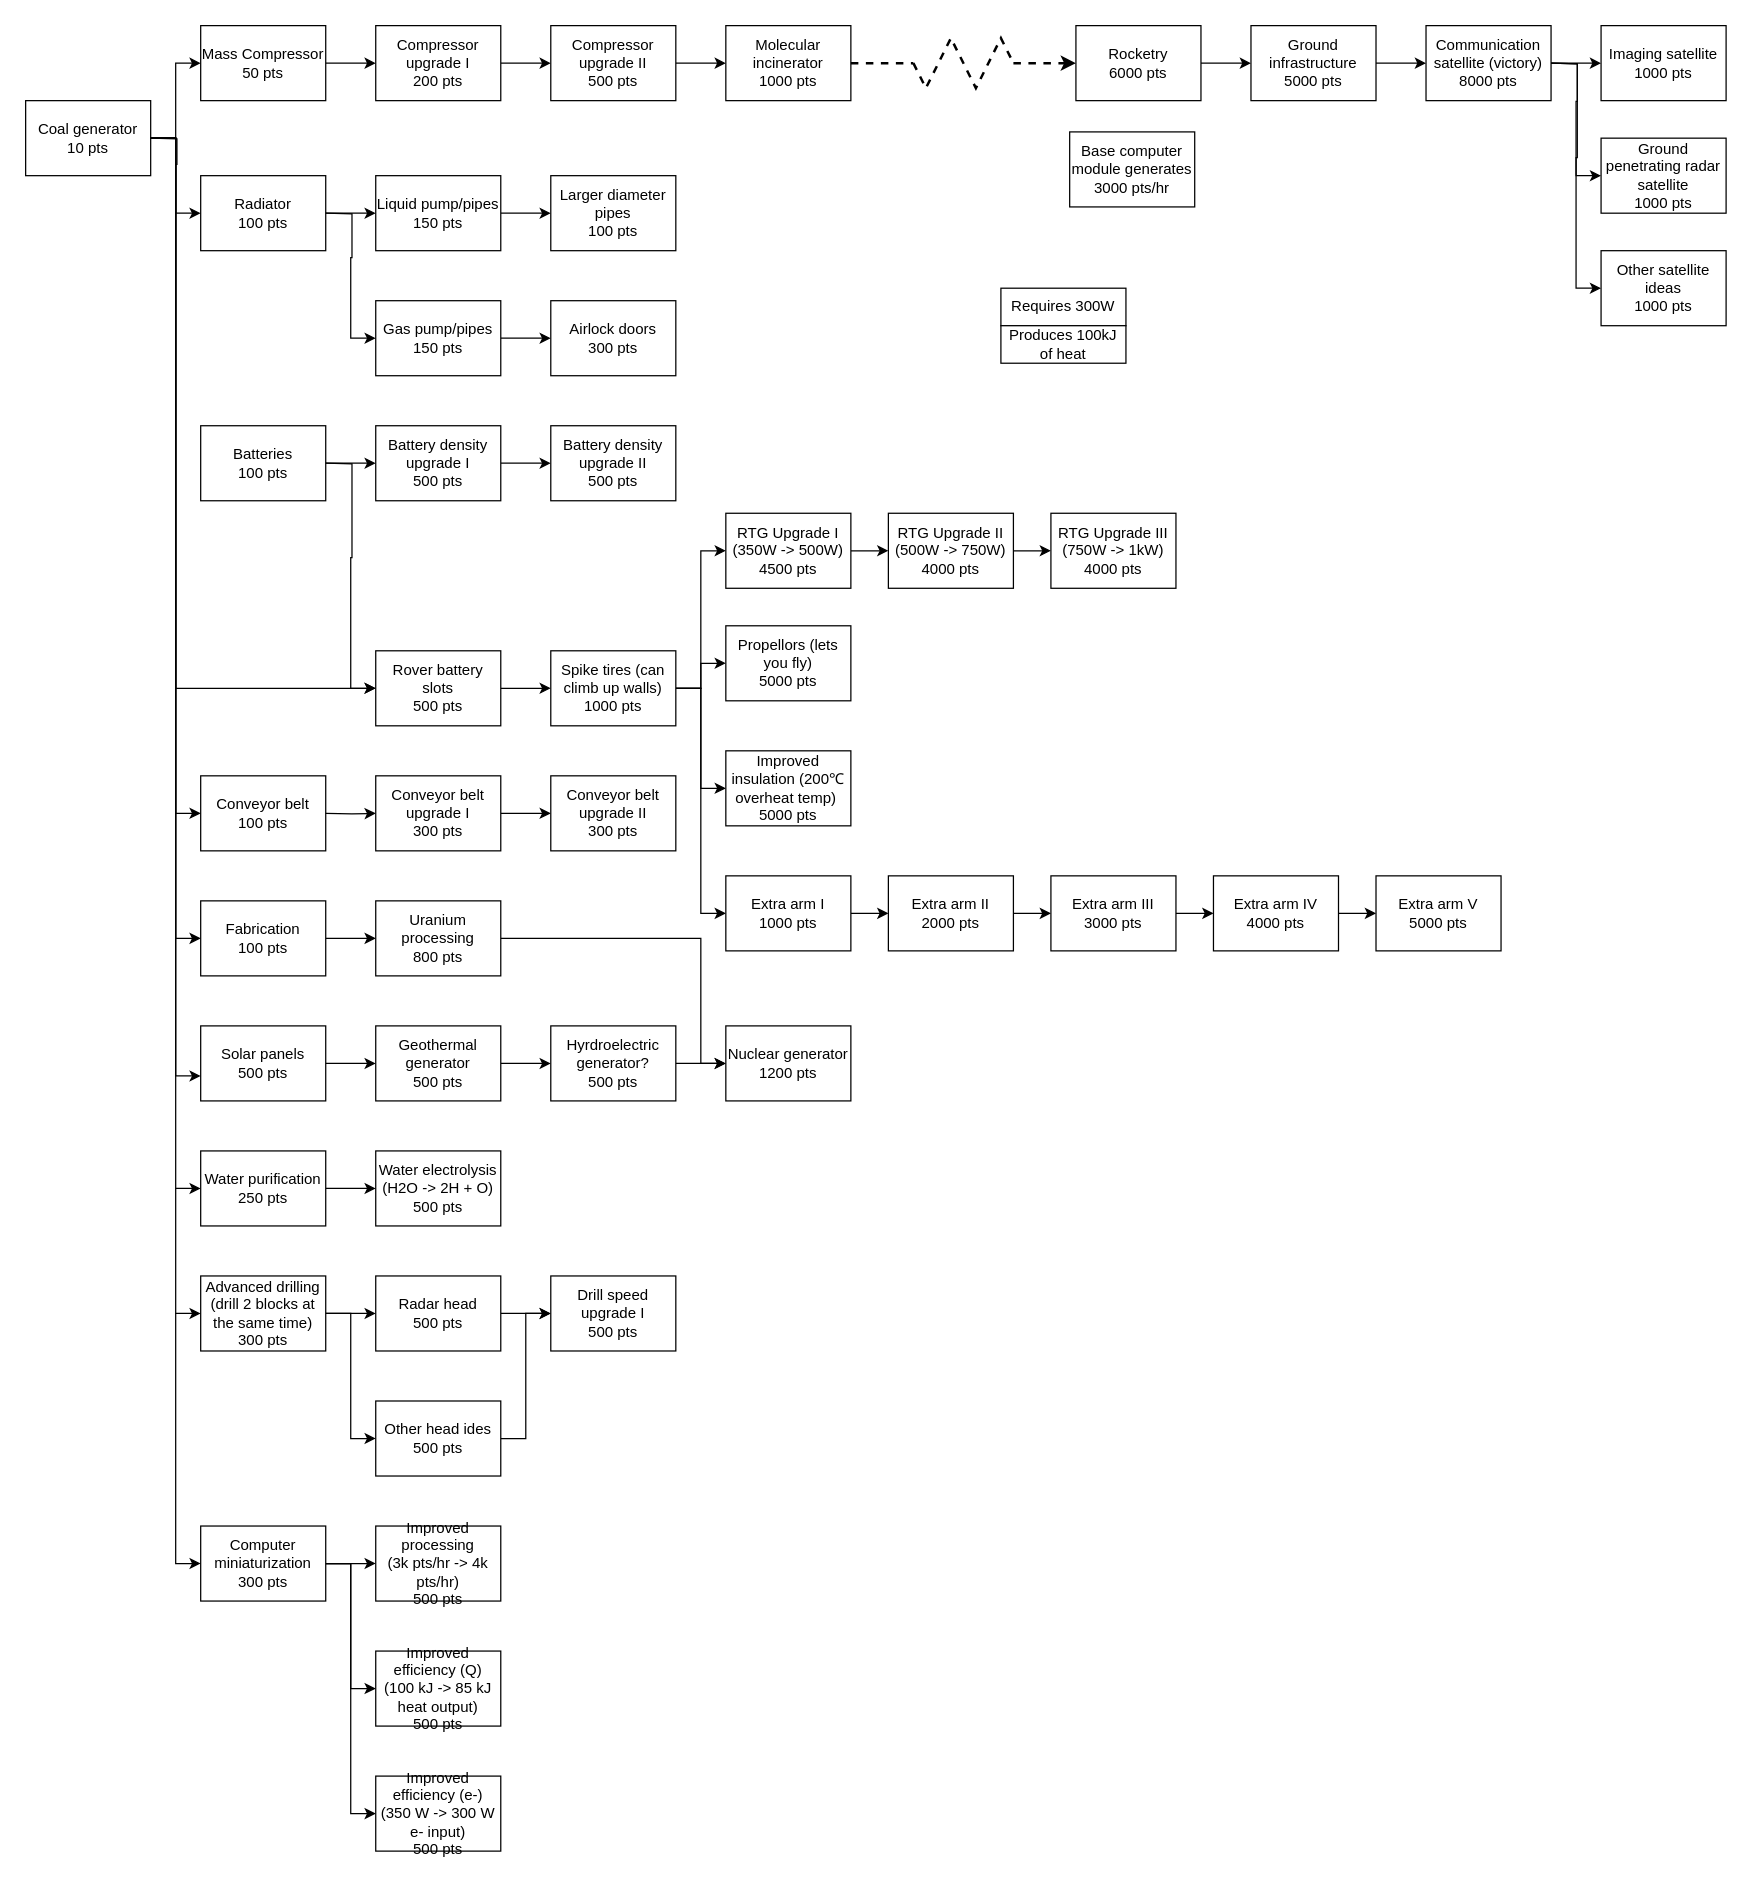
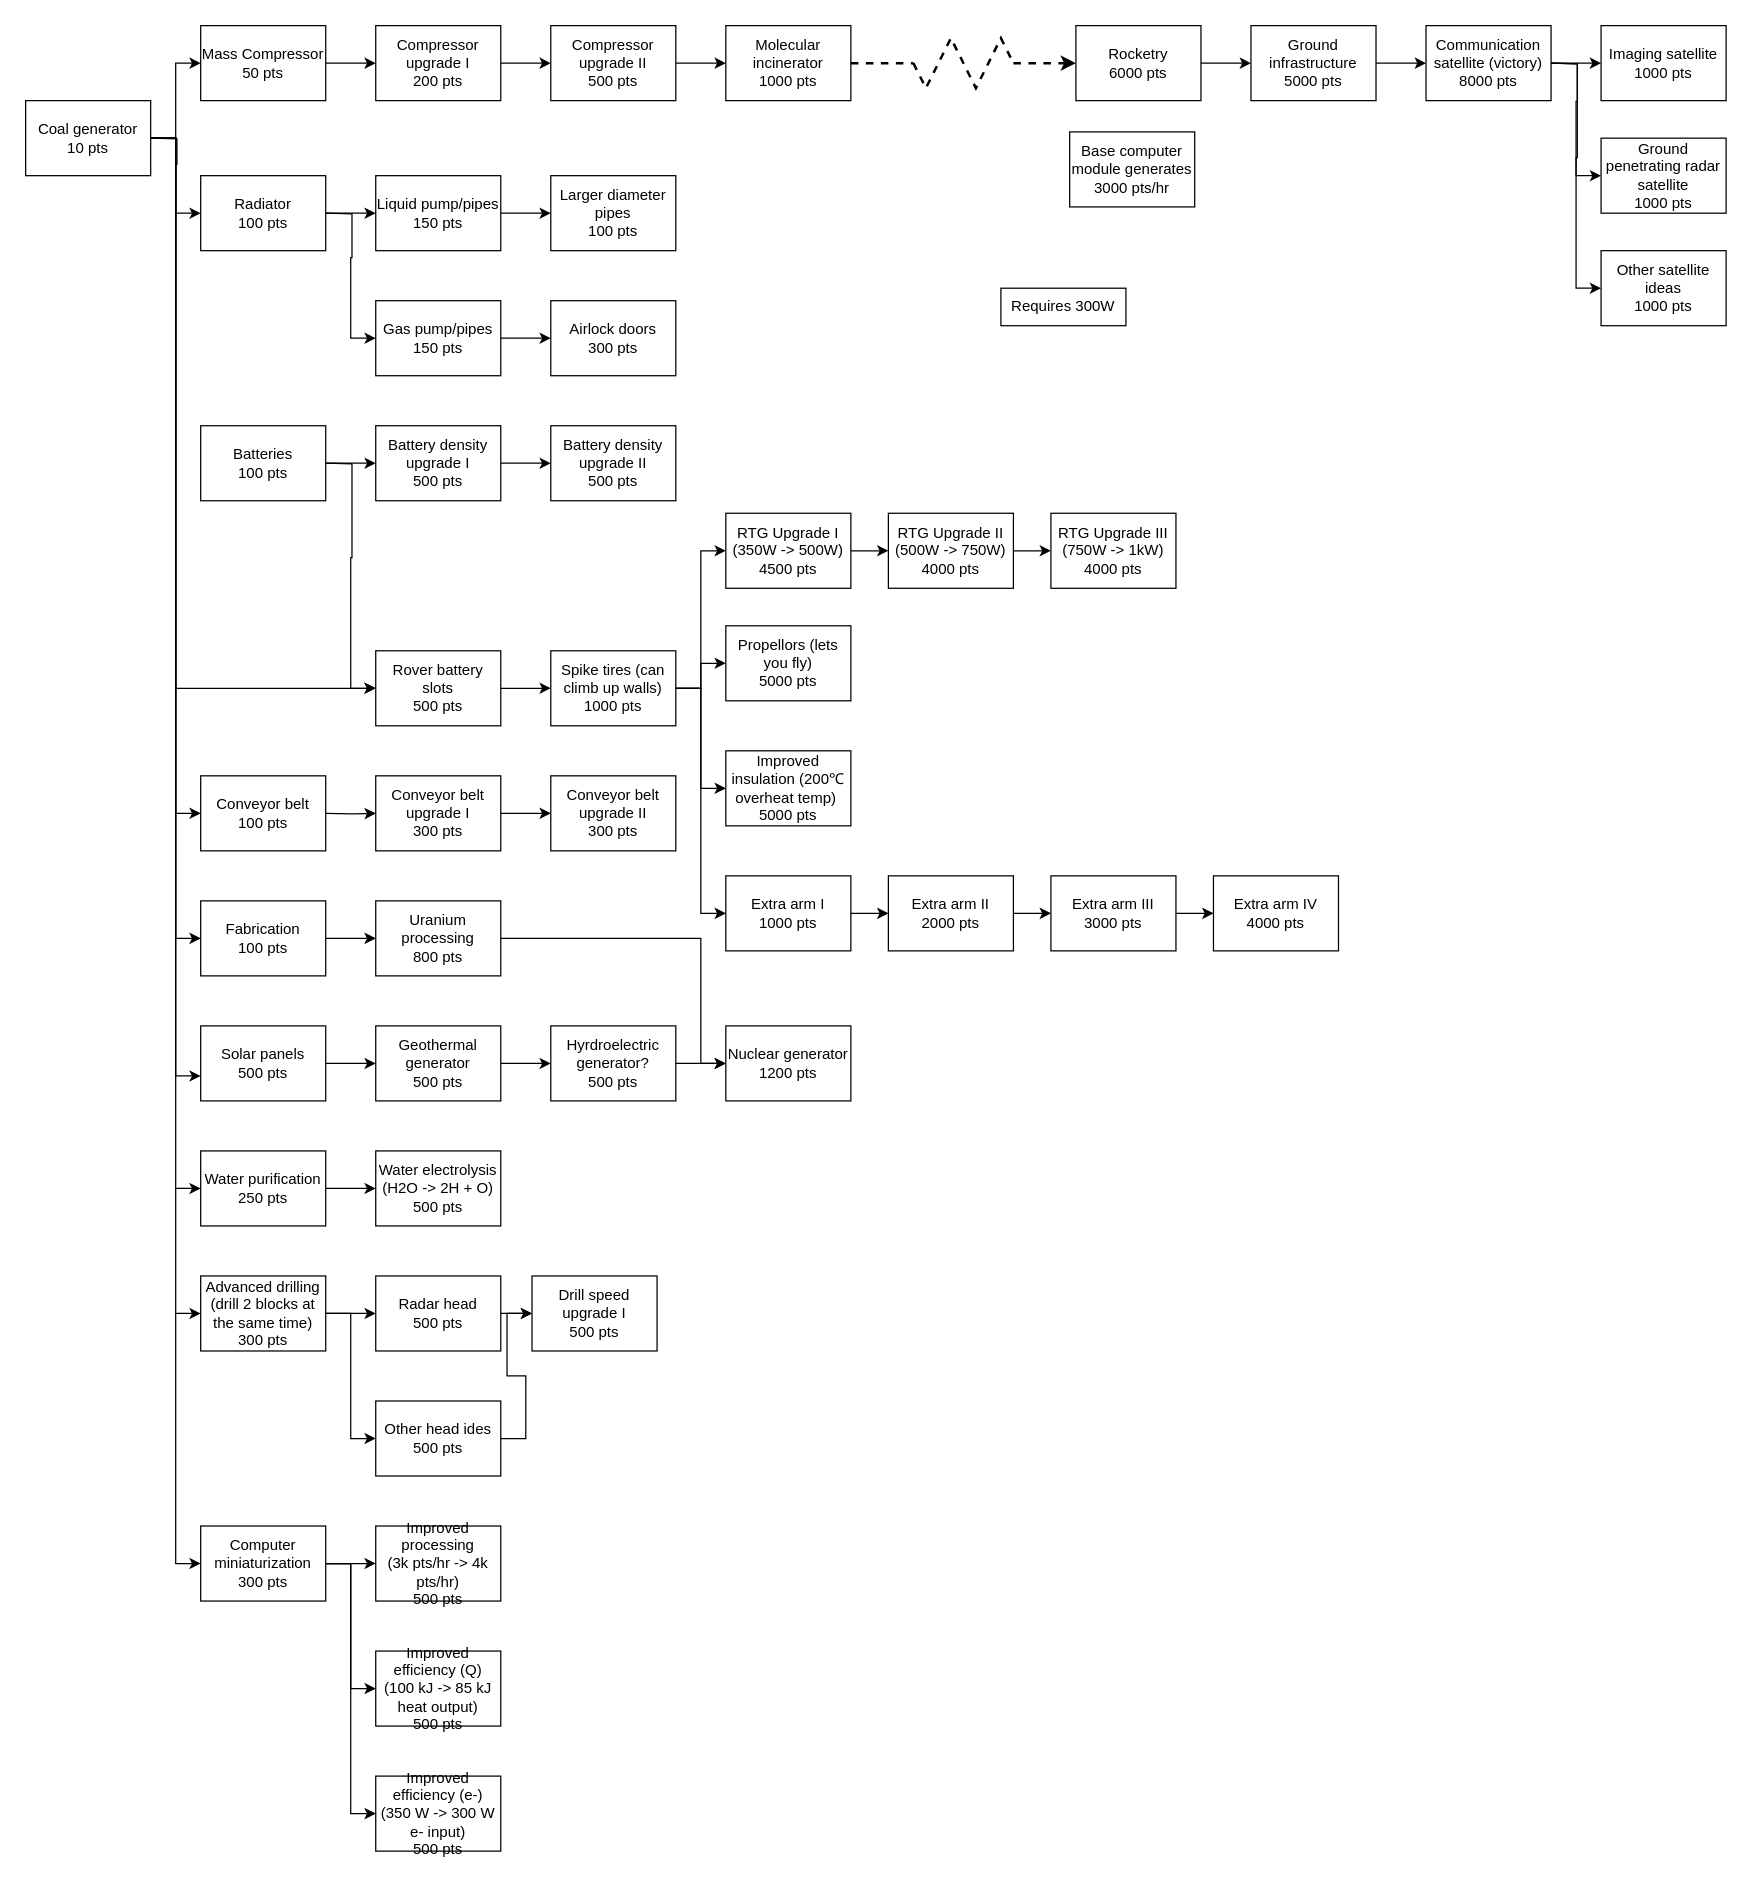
(1063, 344) -> none
(1361, 913) -> none
(1438, 913) -> none
(613, 1313) -> (594, 1313)
